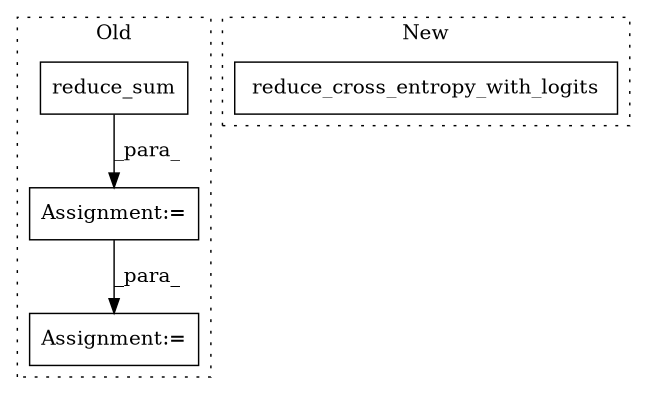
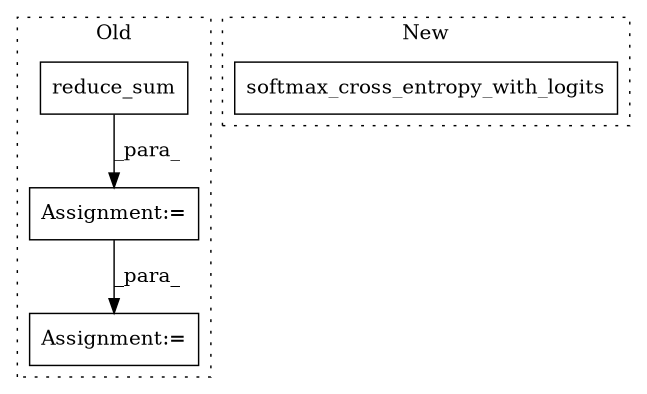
(426, 88) -> (426, 88)
